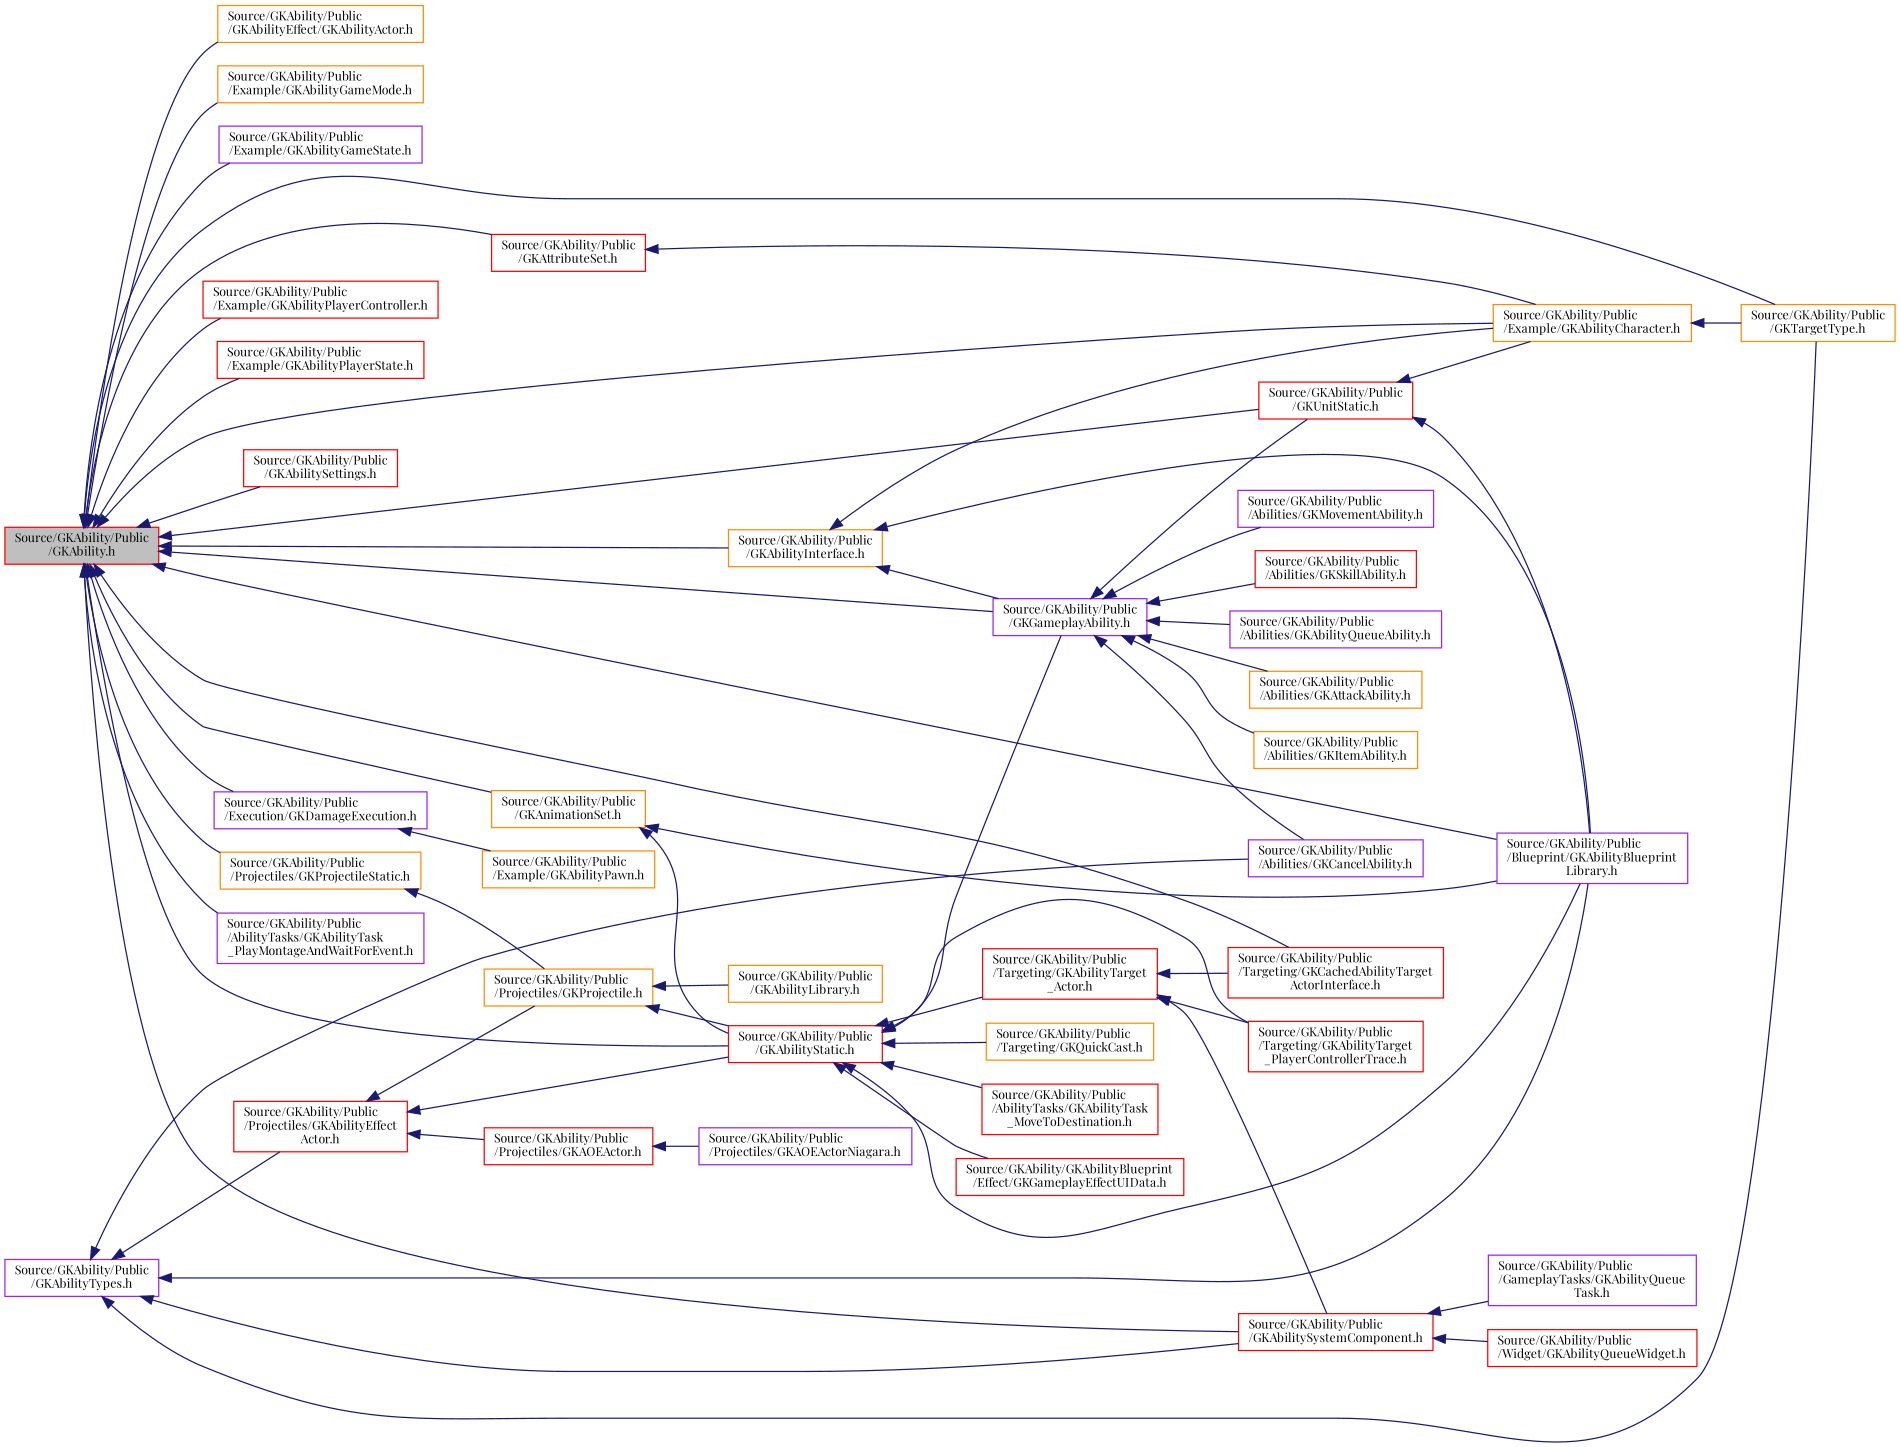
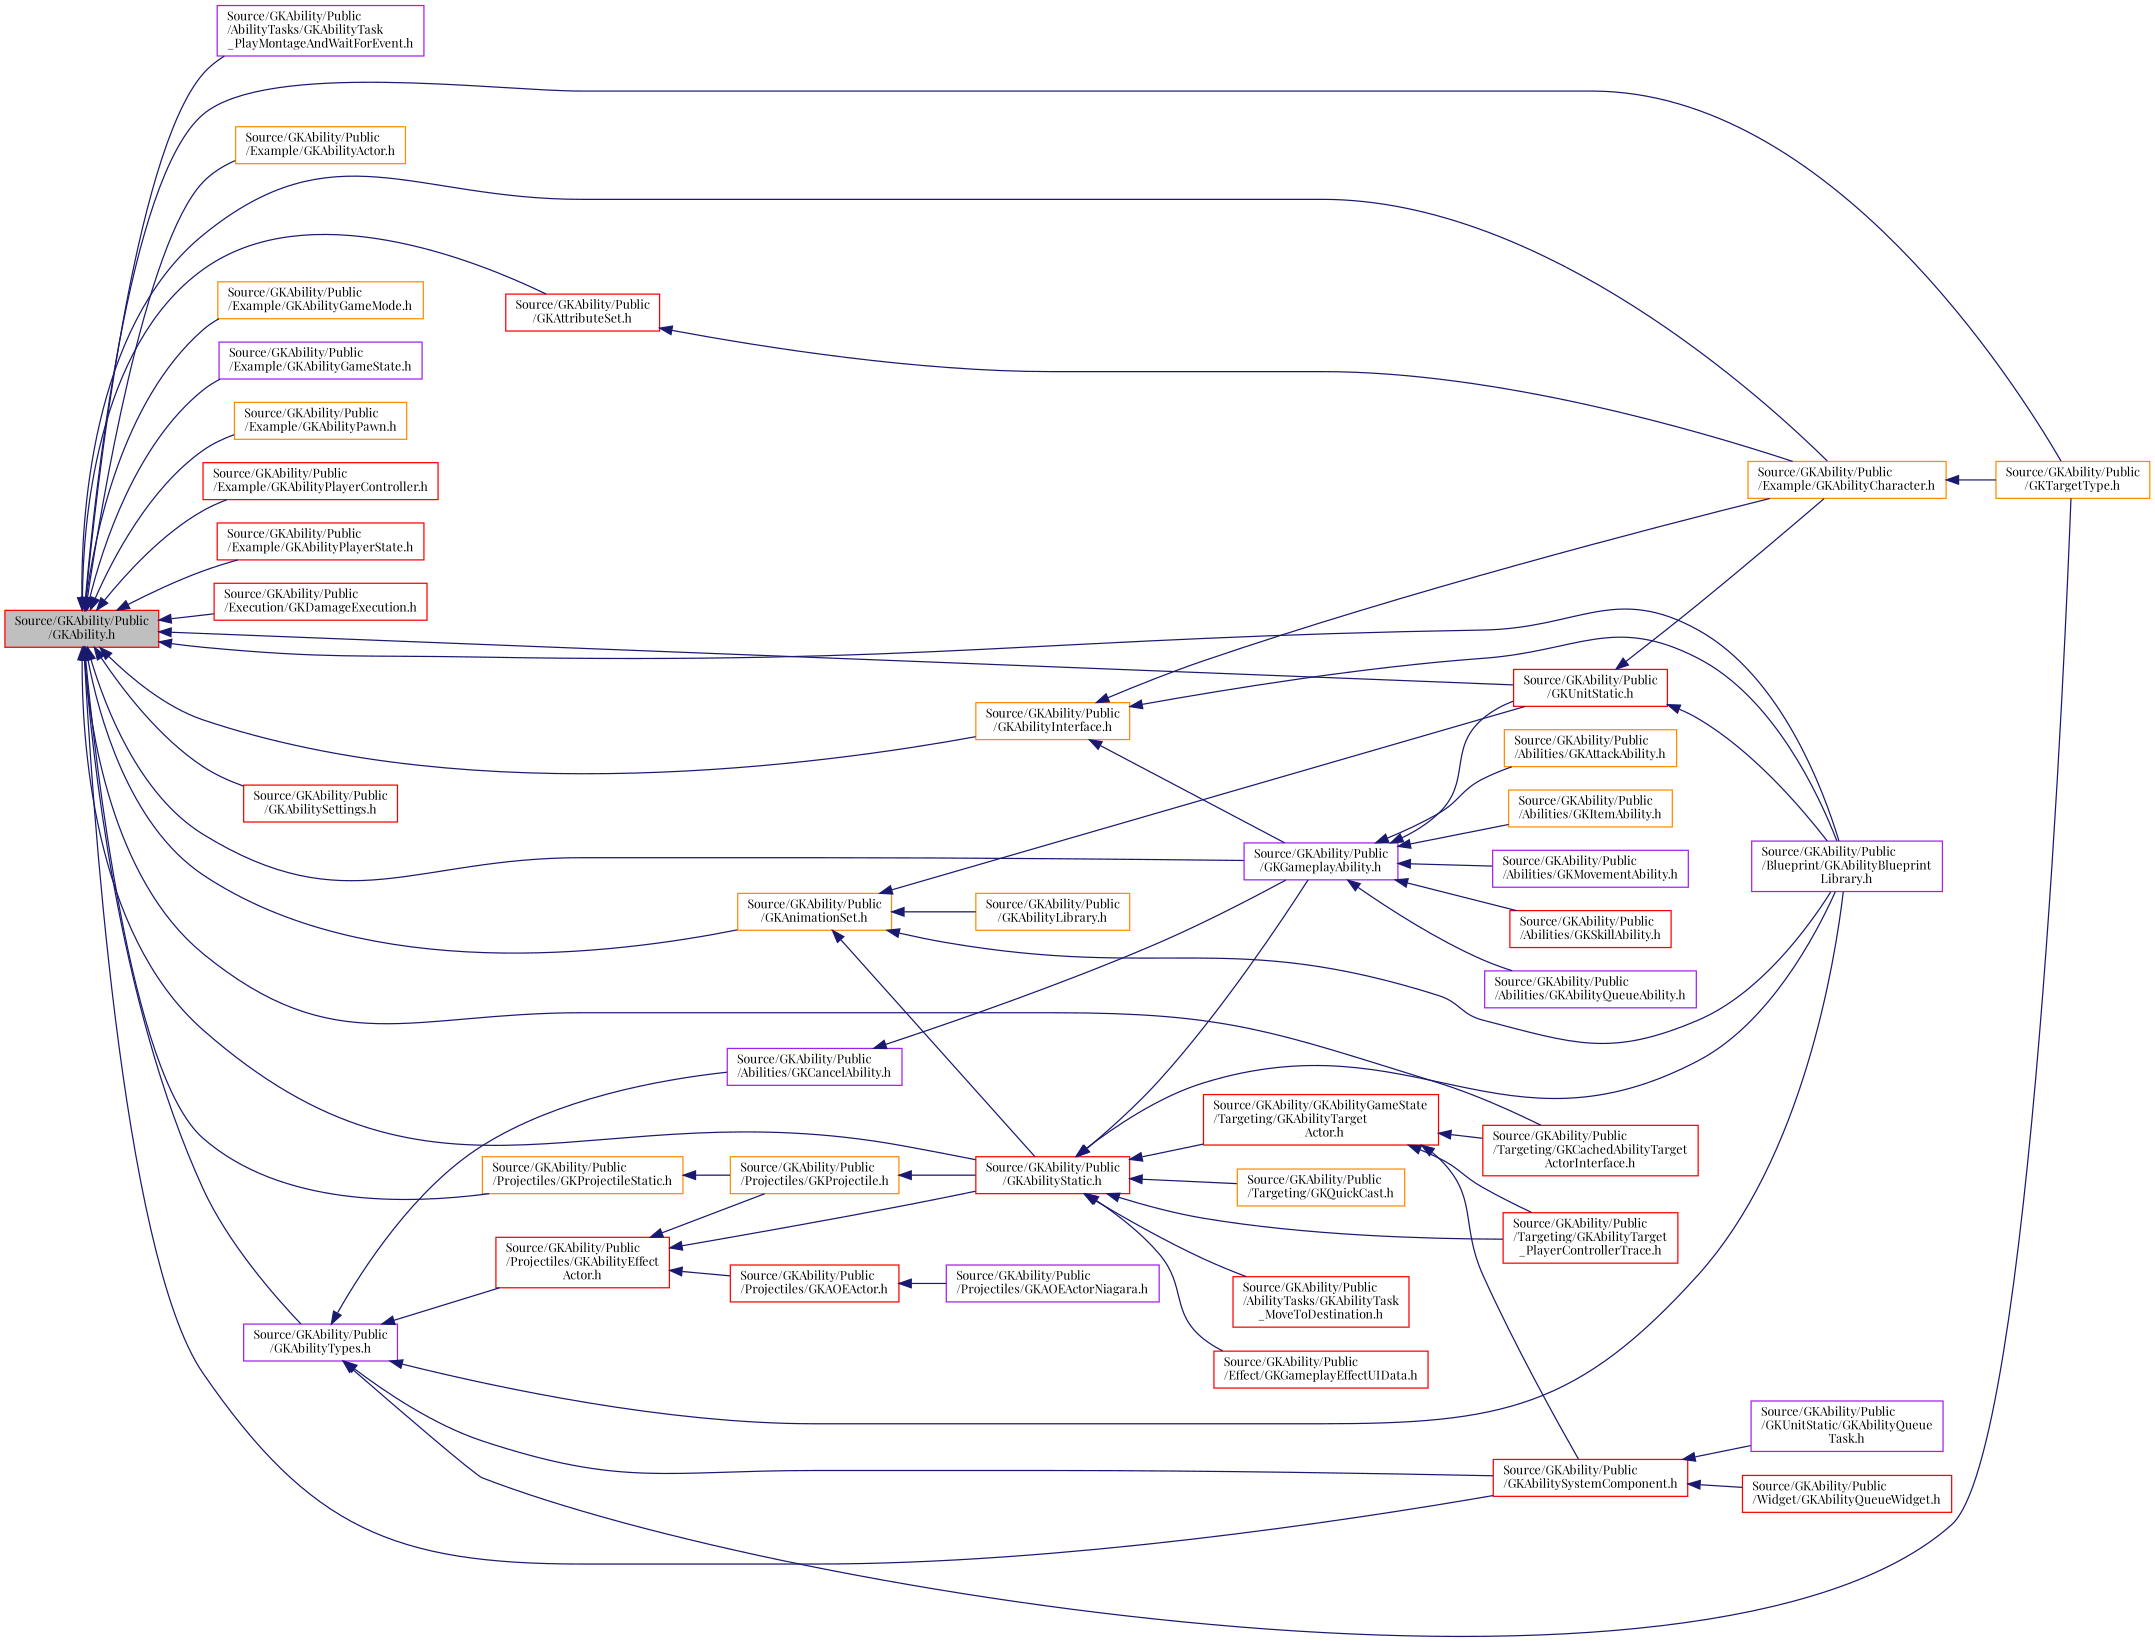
(321, 24) -> (321, 145)
(1202, 744) -> (1089, 971)
none -> (1193, 803)
(321, 810) -> (321, 602)
(451, 841) -> (150, 503)
(1070, 974) -> (1321, 1120)
(697, 986) -> (940, 912)
none -> (173, 1113)
(1070, 1177) -> (1321, 1370)
(1592, 1280) -> (1847, 1426)
